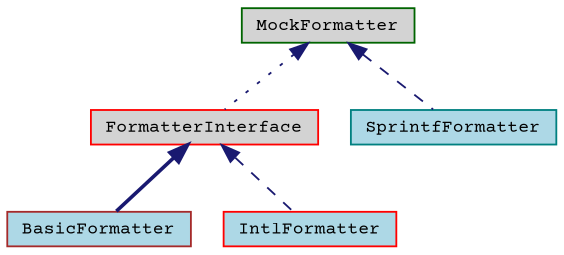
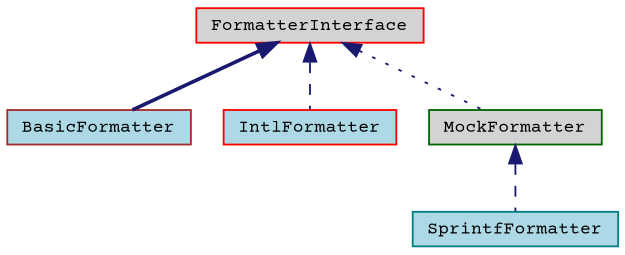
(259, 82) -> (421, 80)
